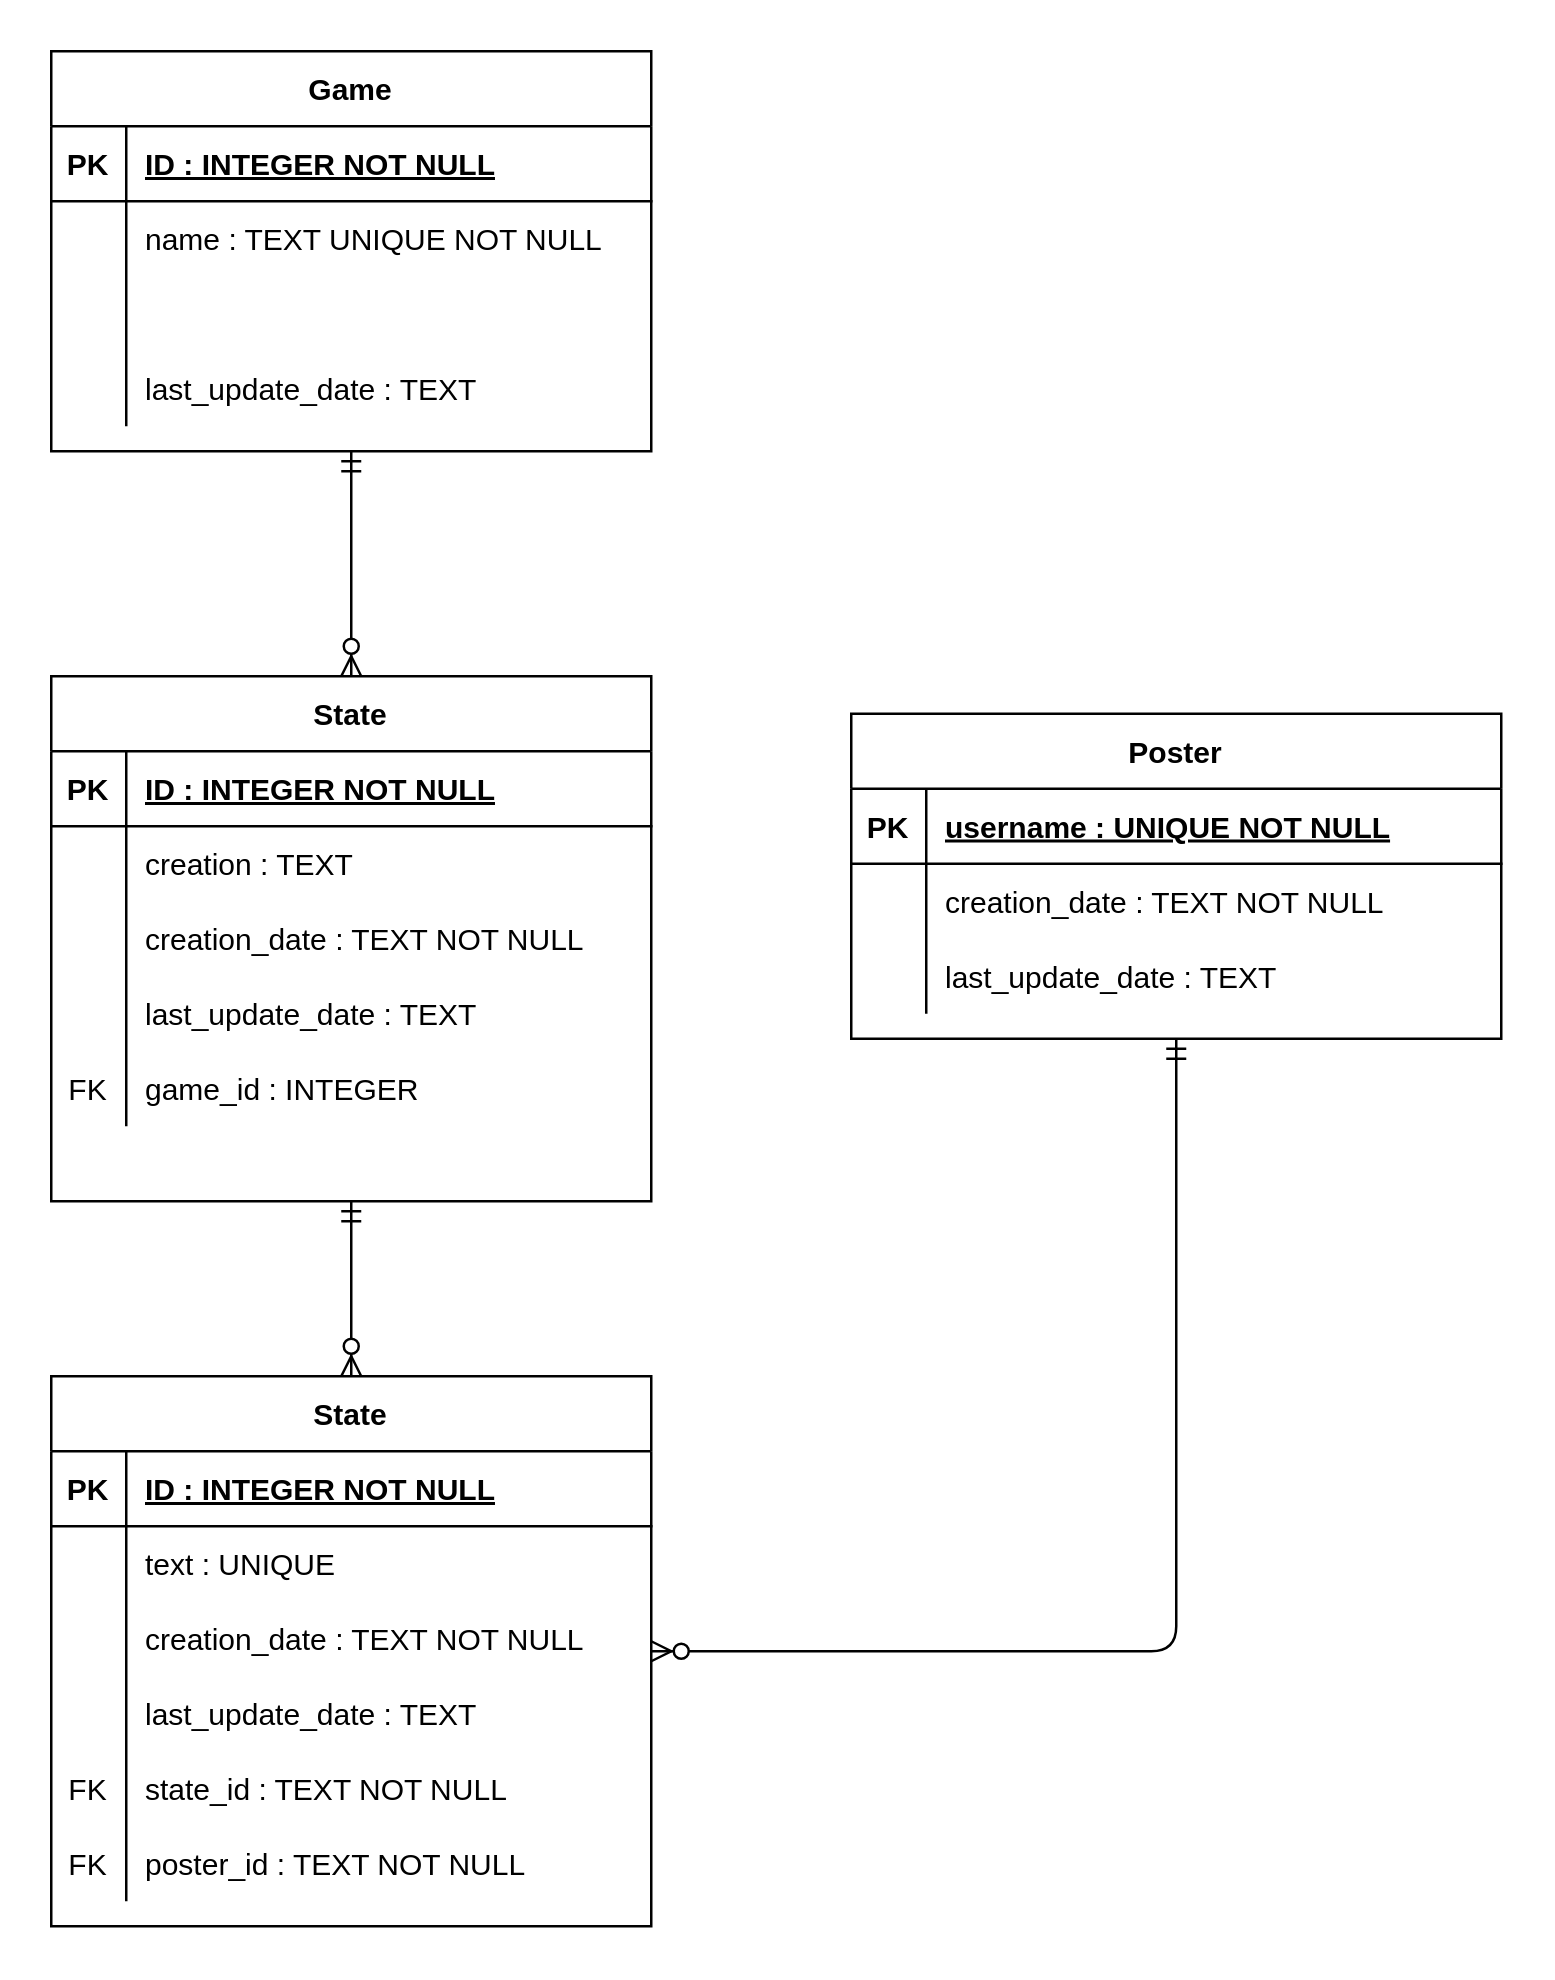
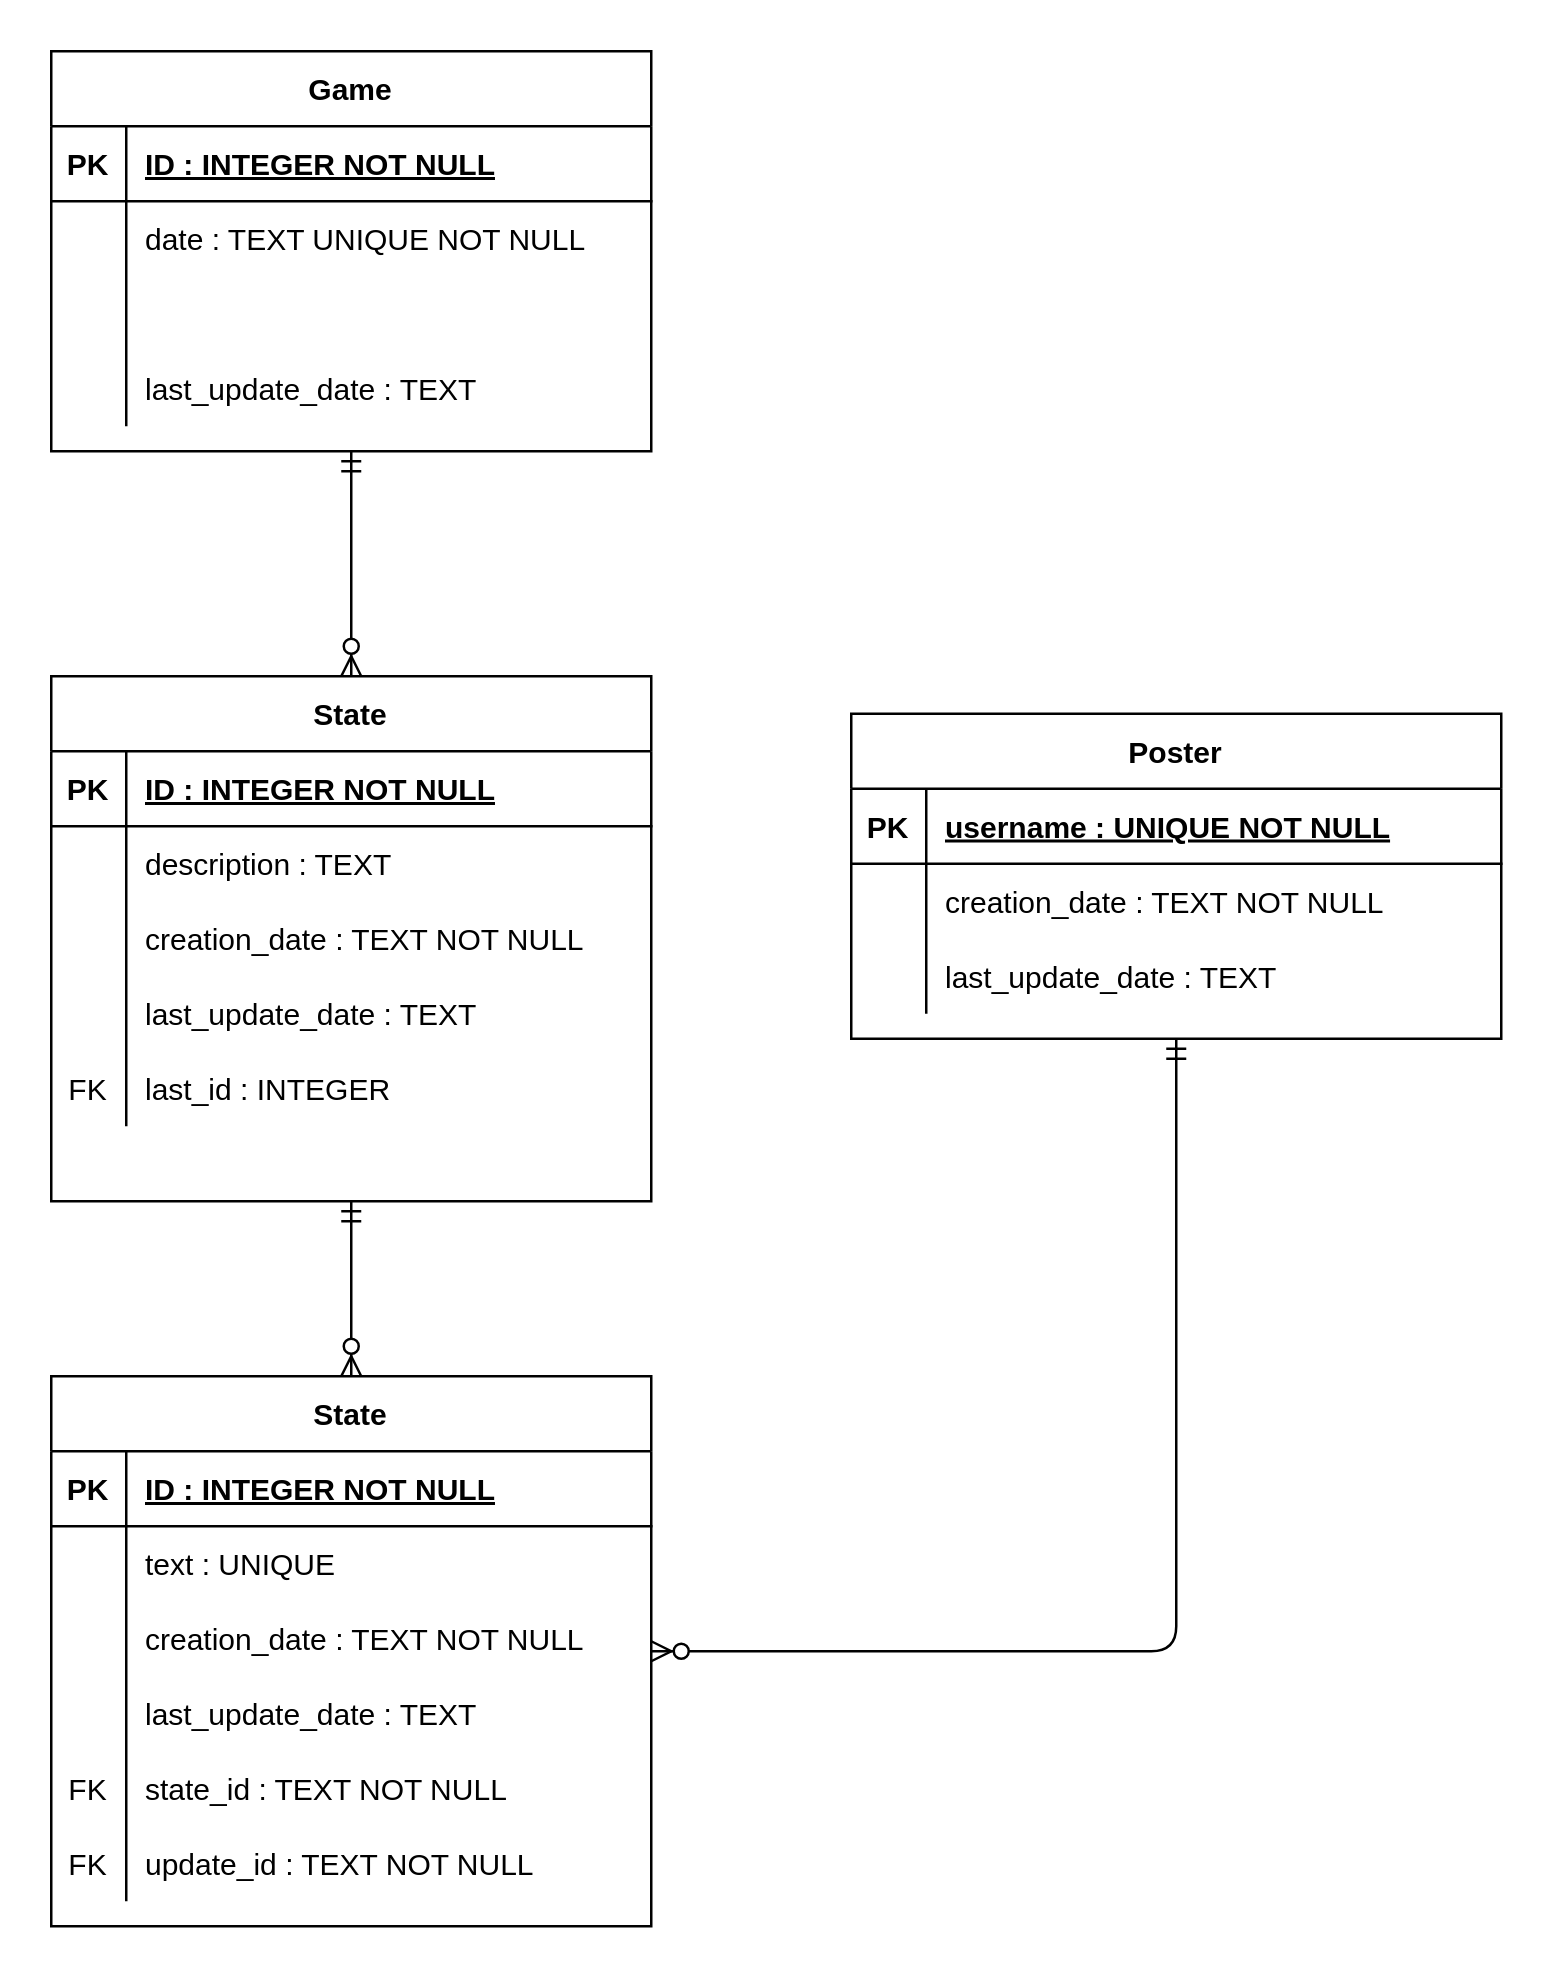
(348, 240) -> (348, 240)
(255, 865) -> (277, 865)
(272, 1090) -> (268, 1090)
(332, 1865) -> (332, 1865)
